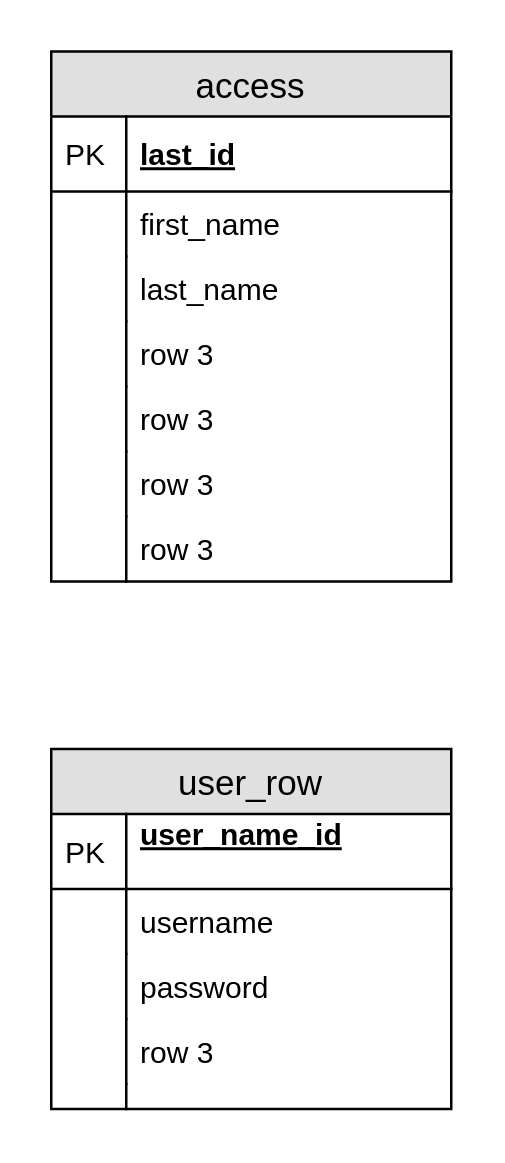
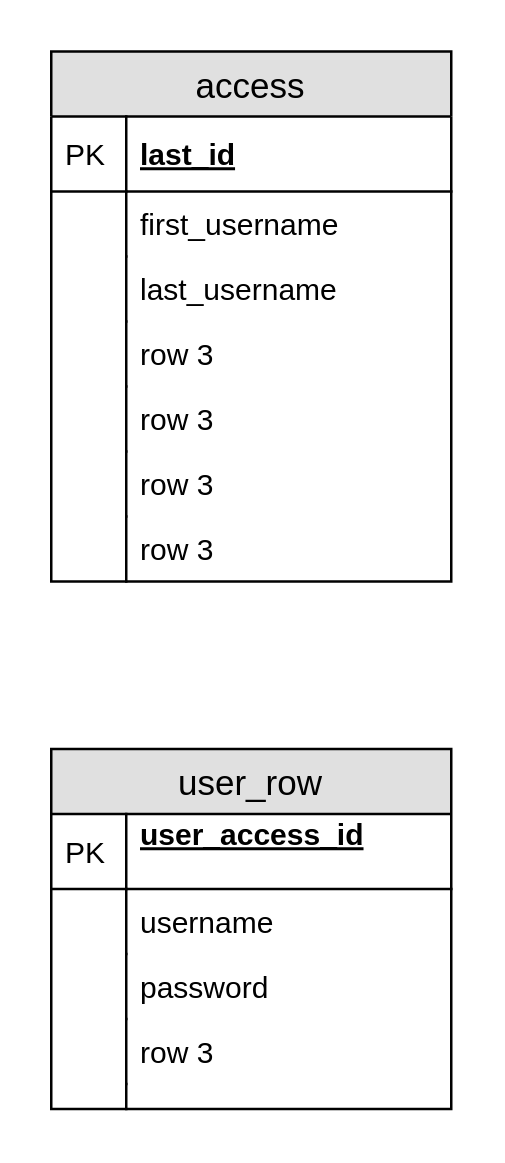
(220, 225) -> (254, 225)
(212, 290) -> (245, 290)
(237, 835) -> (254, 835)
